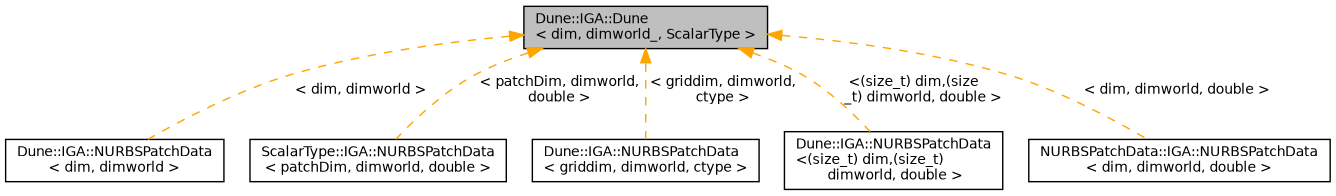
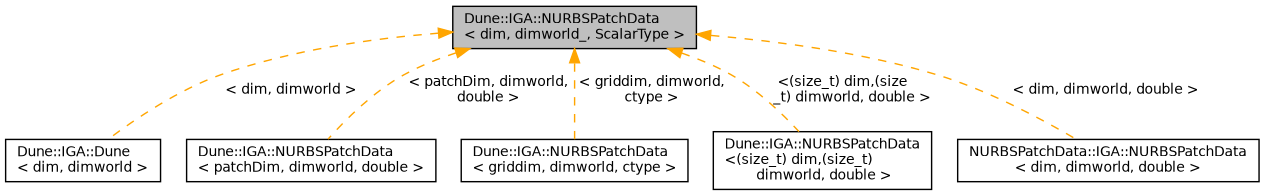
(646, 27) -> (575, 27)
(115, 161) -> (83, 161)
(378, 161) -> (311, 161)
